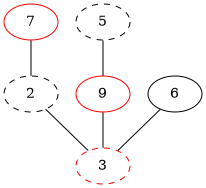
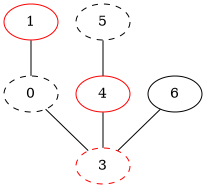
(31, 22) -> (31, 22)
(31, 94) -> (31, 94)
(103, 94) -> (103, 94)
